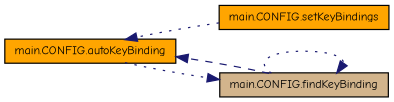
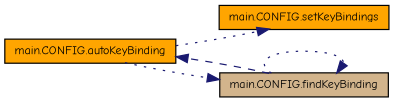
(178, 29) -> (217, 39)
